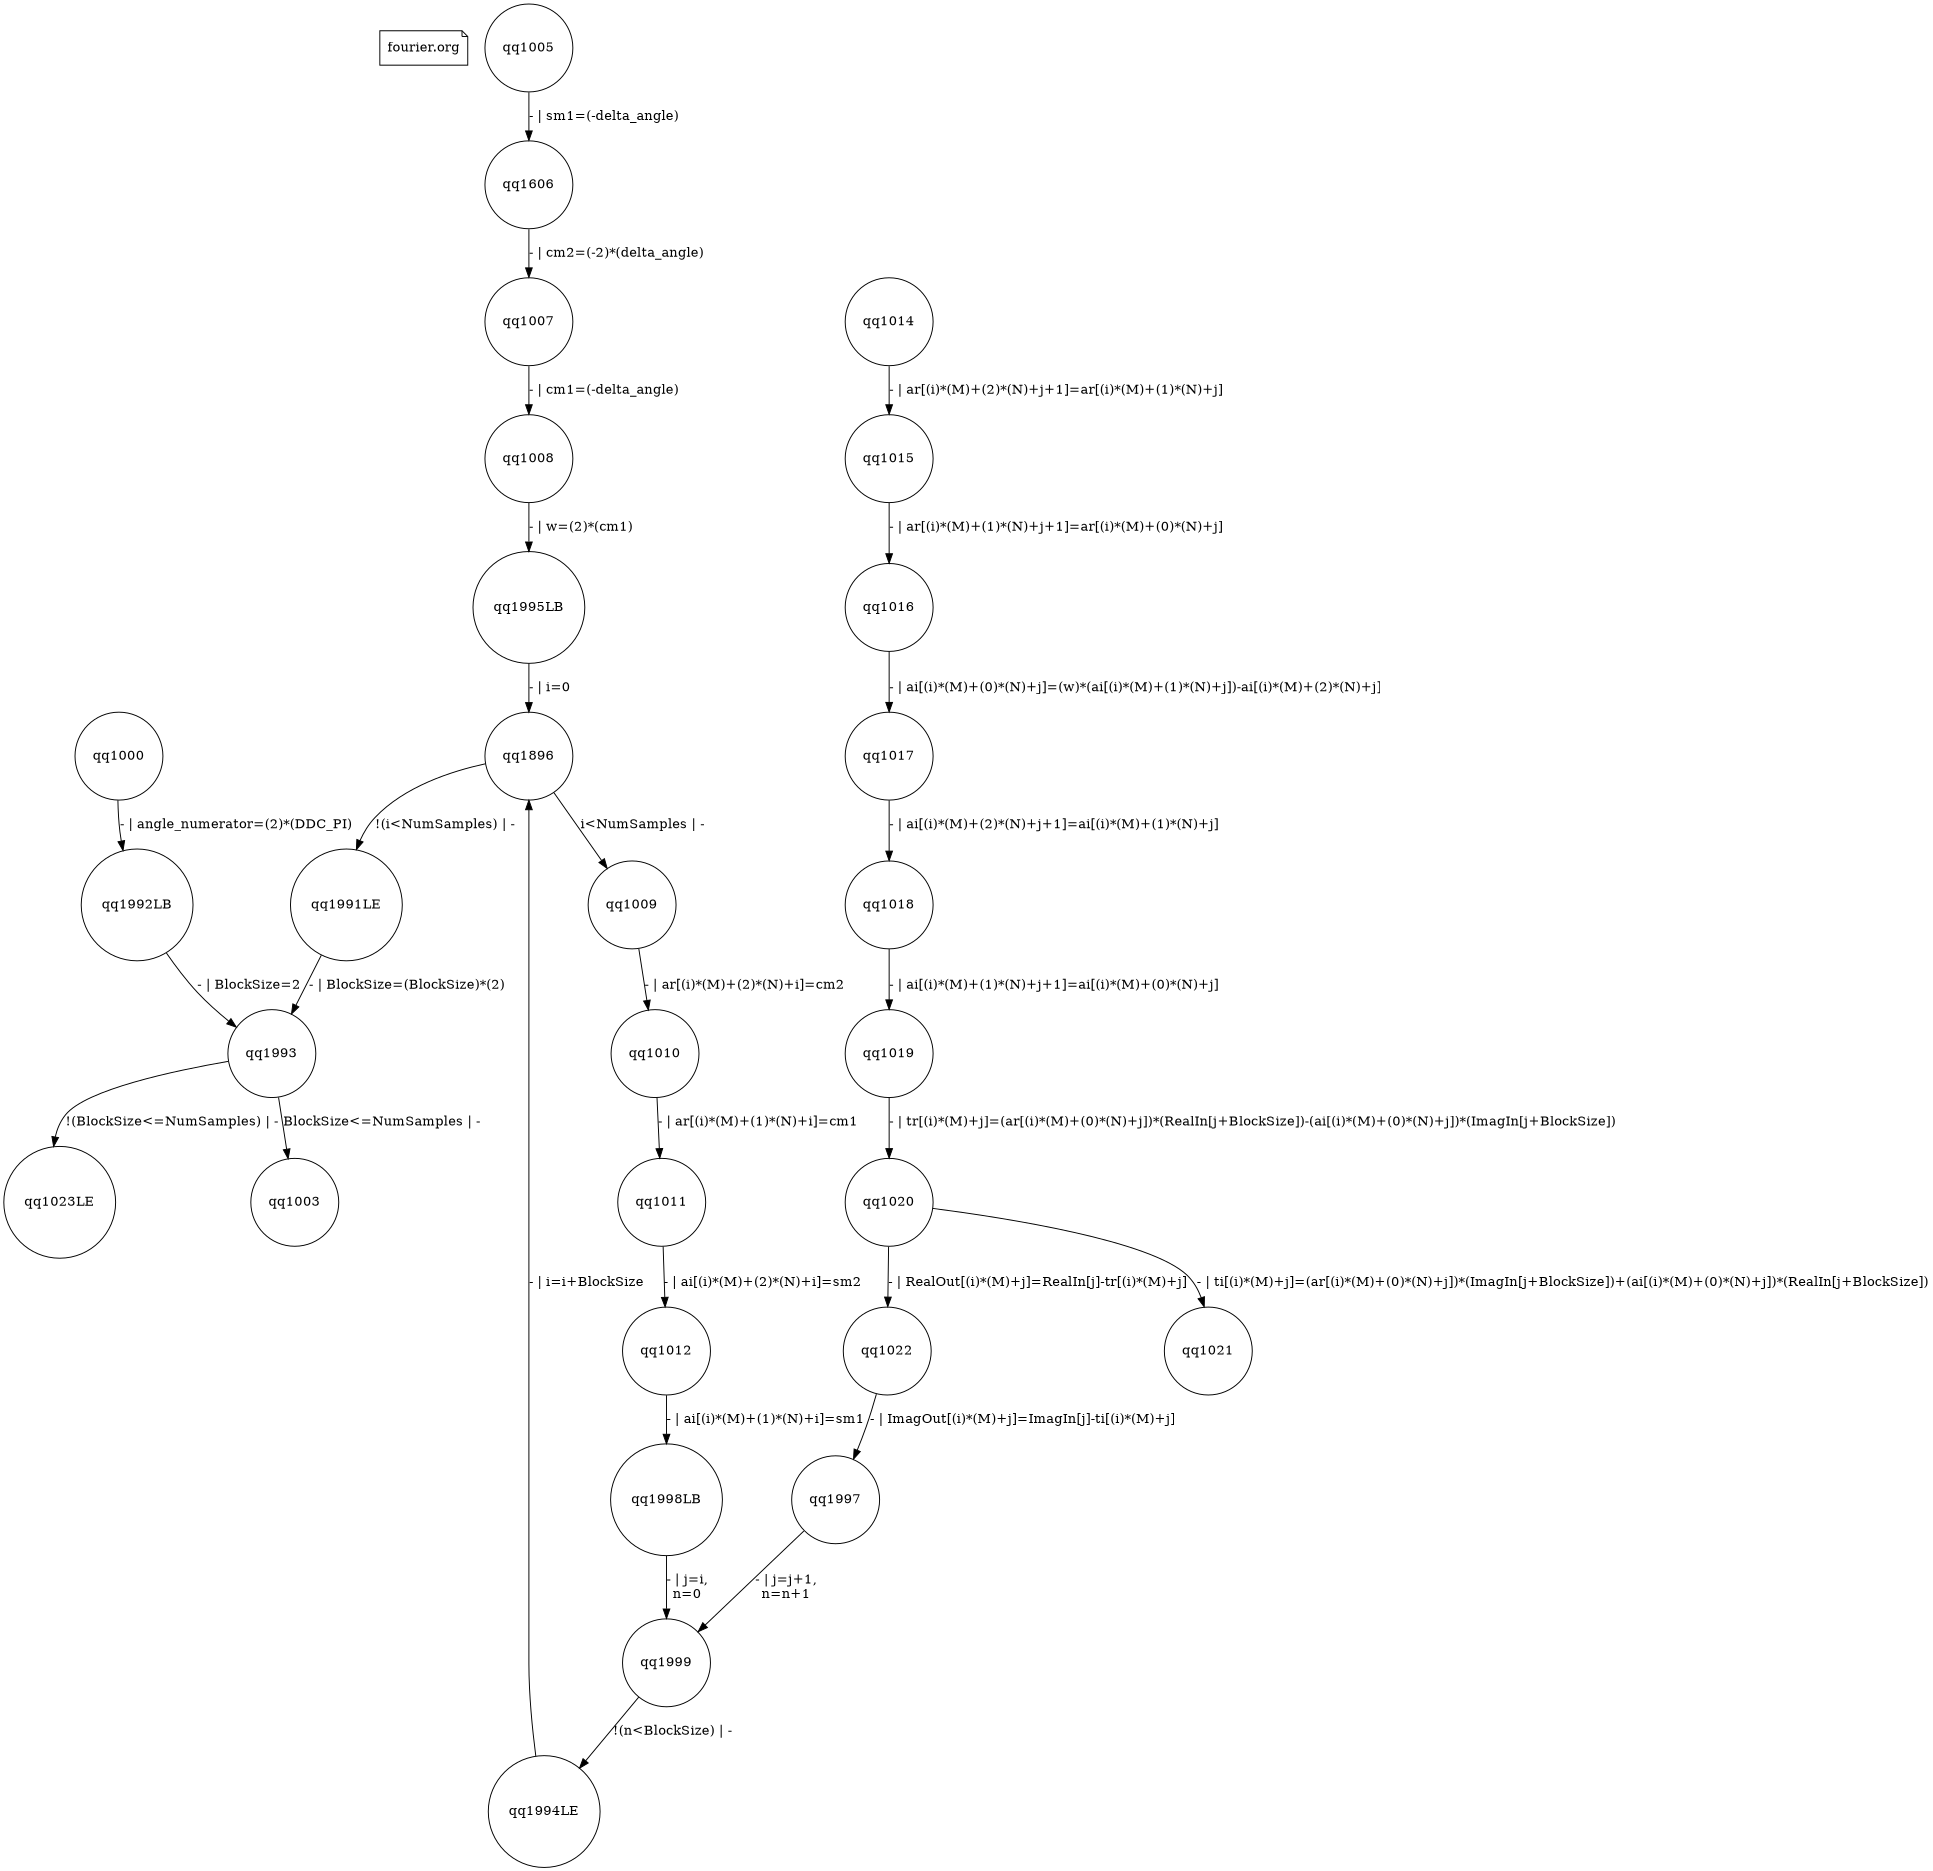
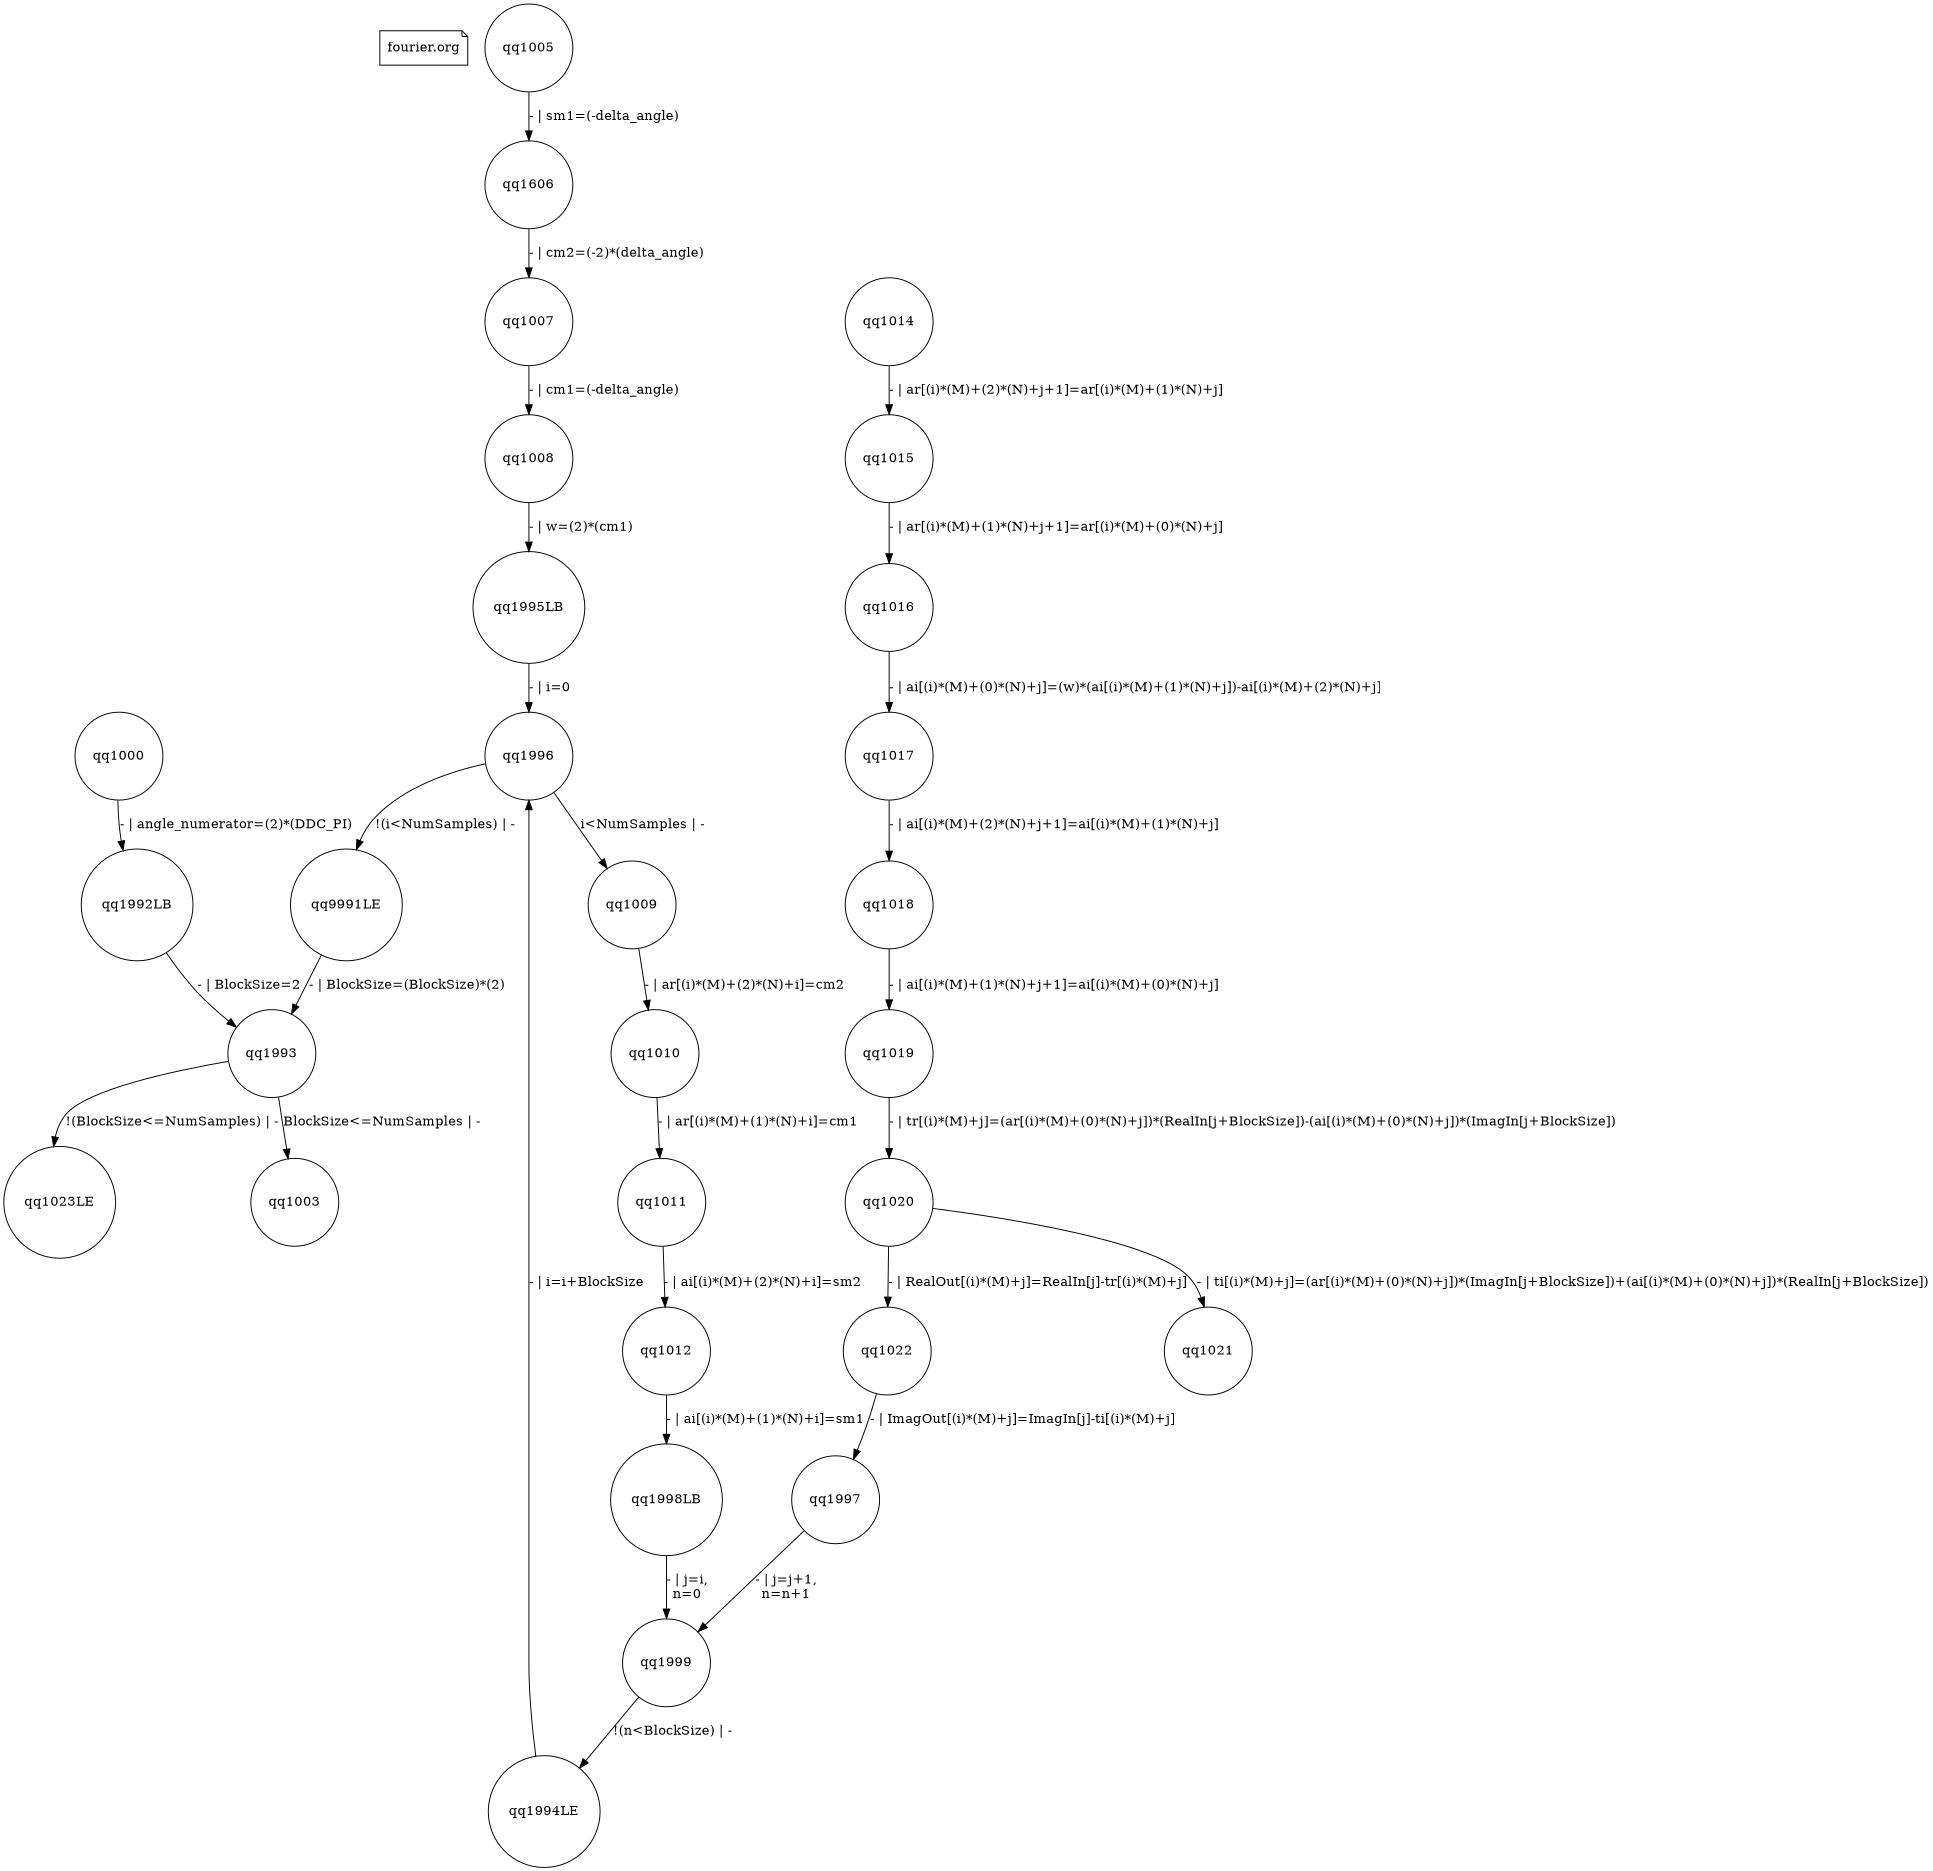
(529, 756) -> (529, 756)
(346, 905) -> (346, 905)
